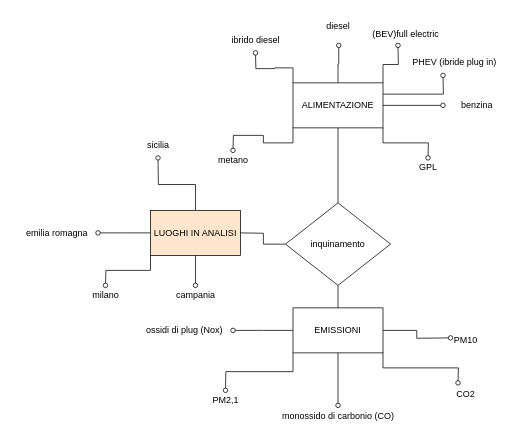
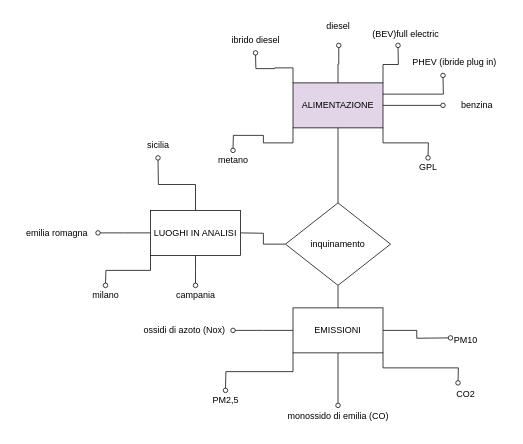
(338, 105) -> (338, 105)
(195, 233) -> (195, 233)
(185, 330) -> (185, 330)
(226, 400) -> (226, 400)
(338, 417) -> (338, 417)
